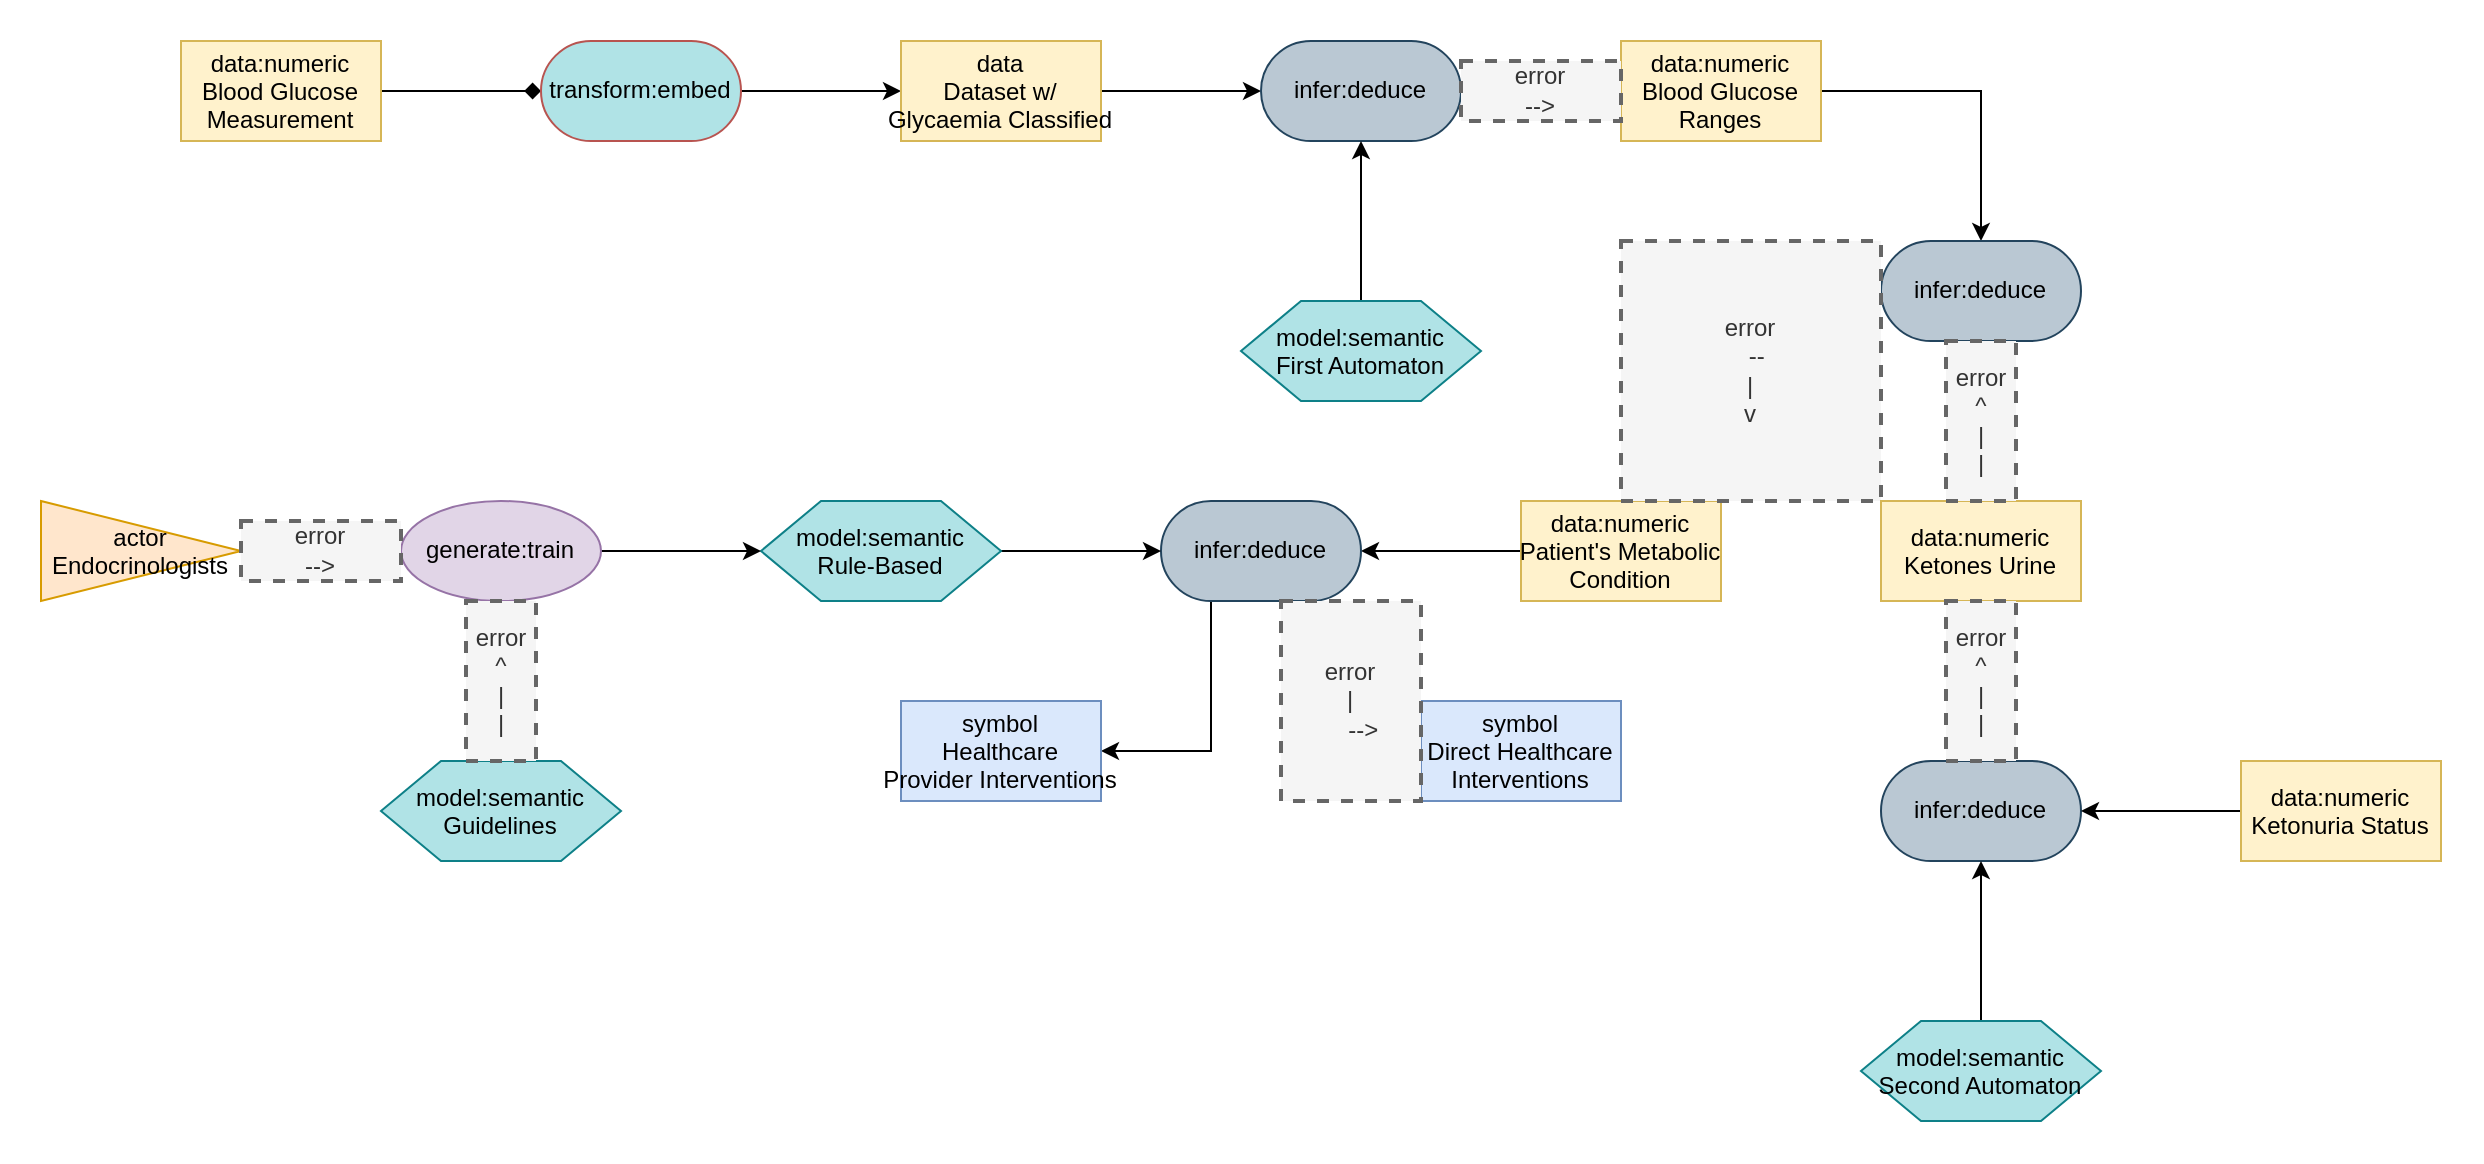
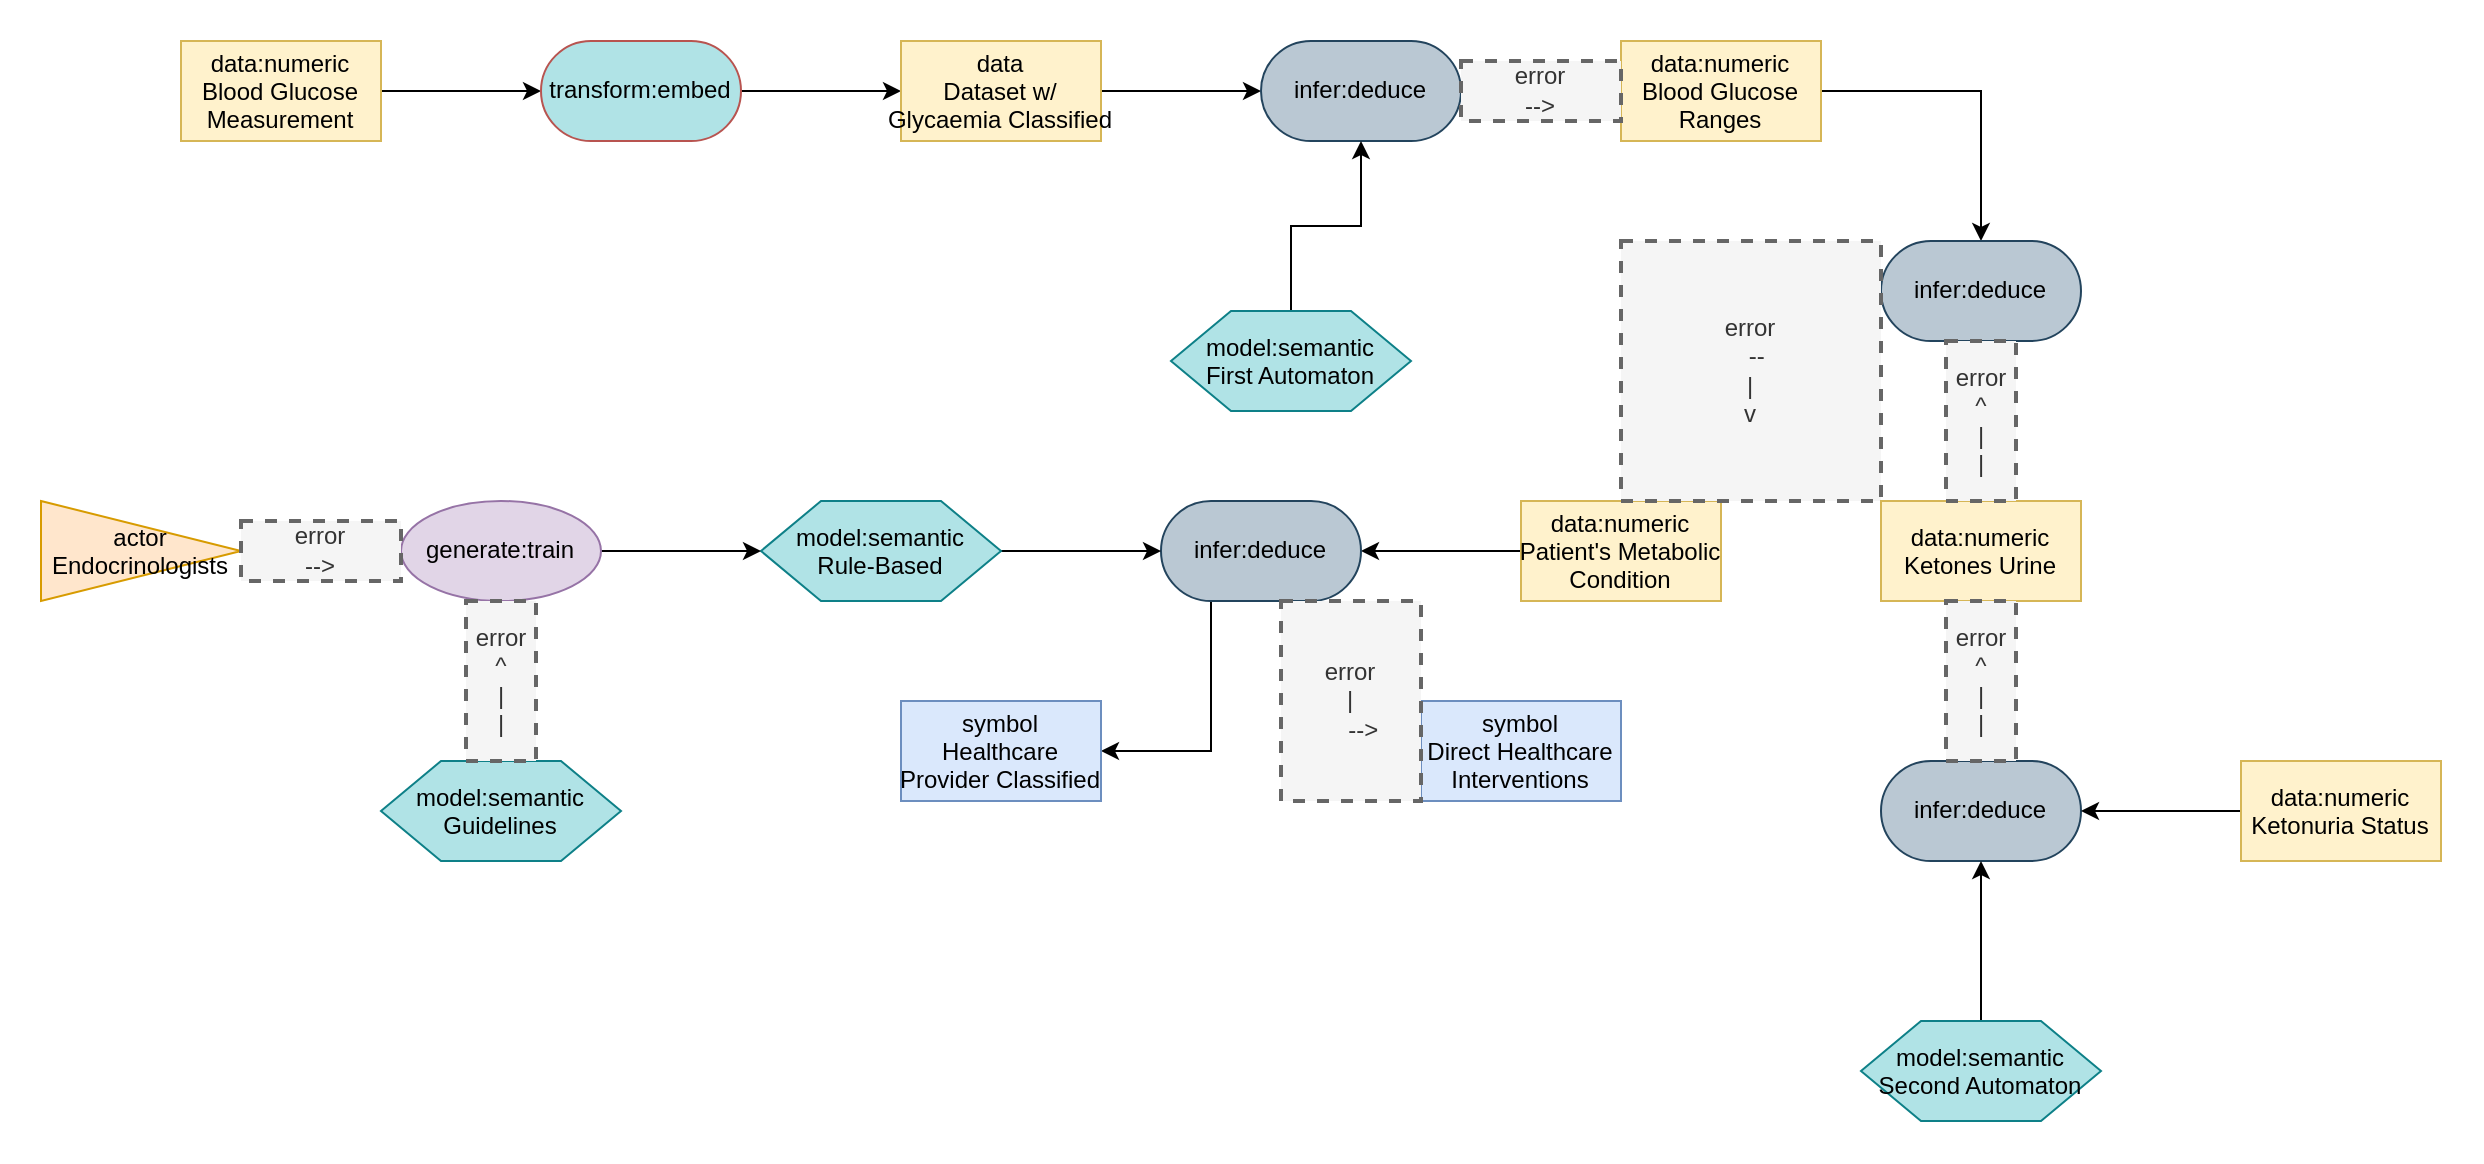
(524, 91) -> (525, 91)
(1361, 351) -> (1291, 361)
(1000, 724) -> (1000, 724)
